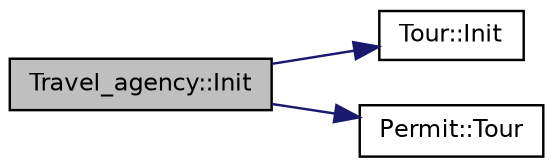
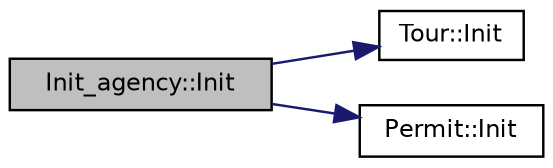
(141, 84) -> (141, 84)
(452, 131) -> (452, 131)
